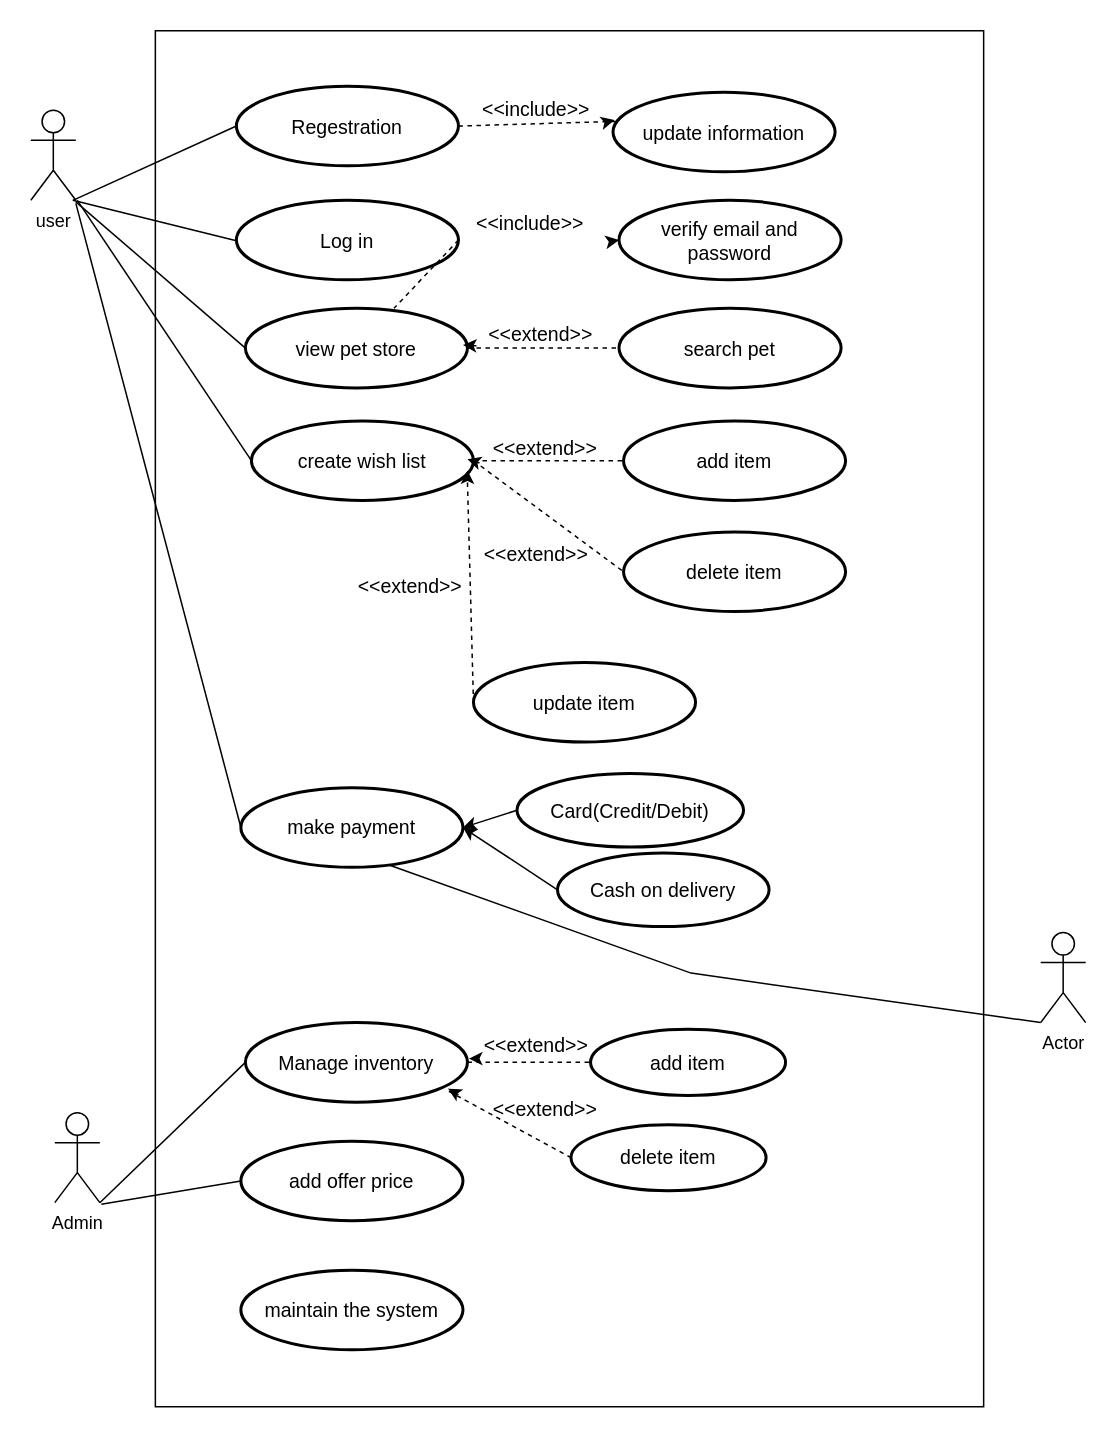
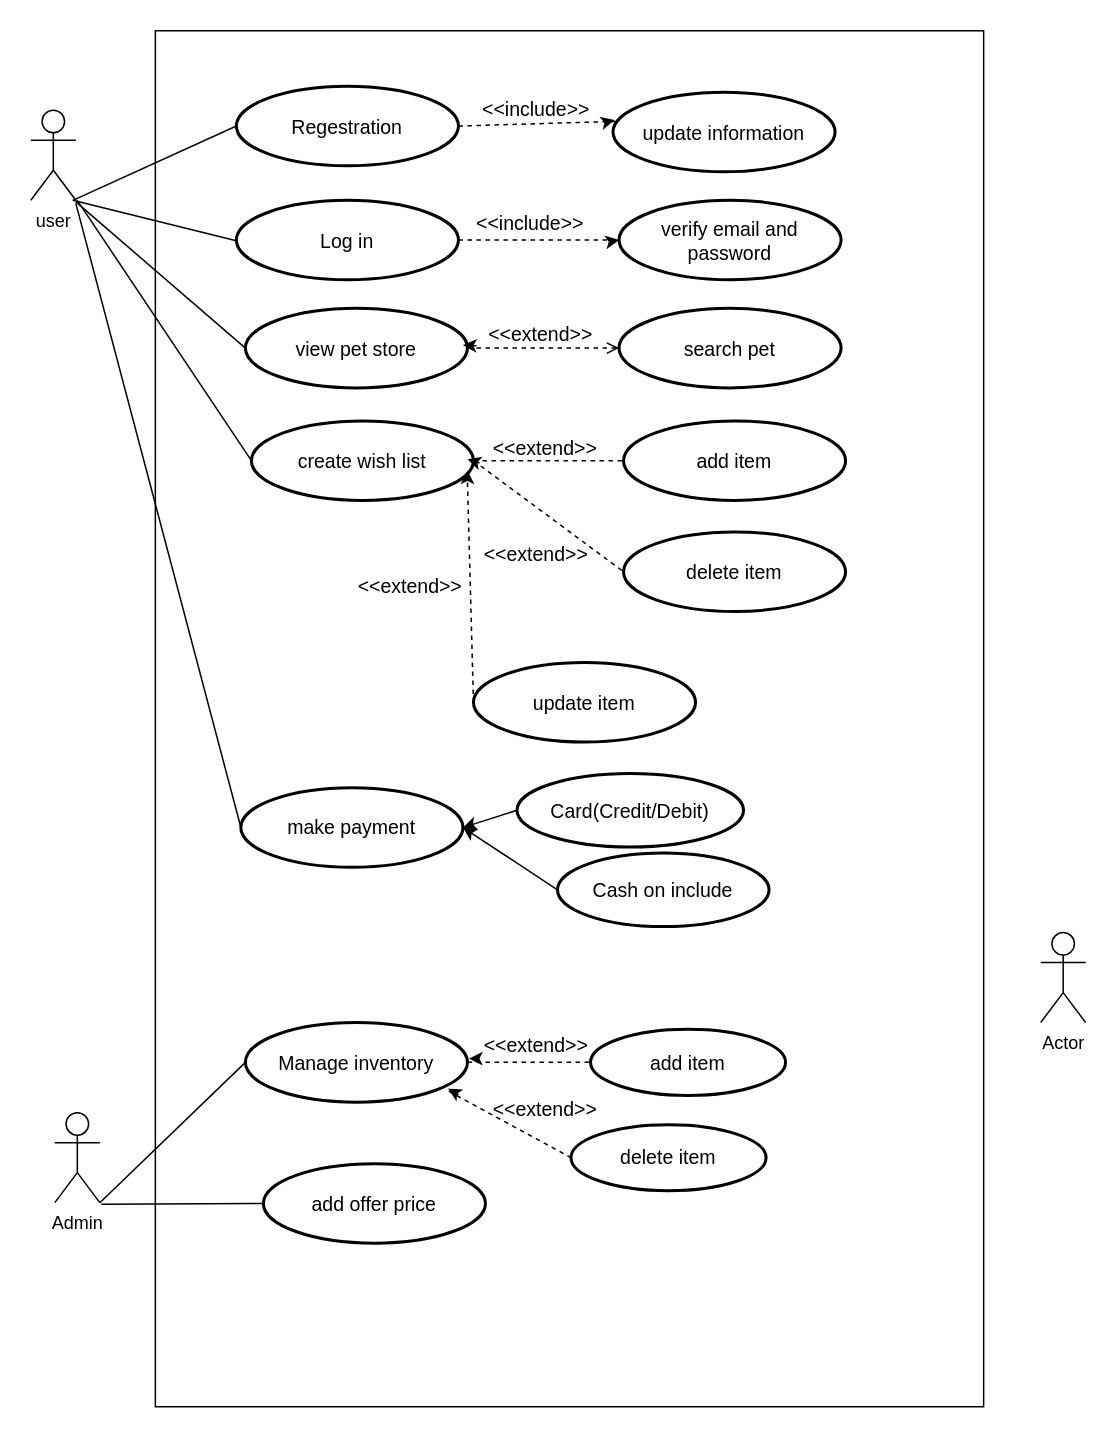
(426, 274) -> (532, 240)
(613, 348) -> (612, 348)
(663, 890) -> (663, 890)
(706, 975) -> none
(352, 1181) -> (374, 1203)
(352, 1310) -> none
